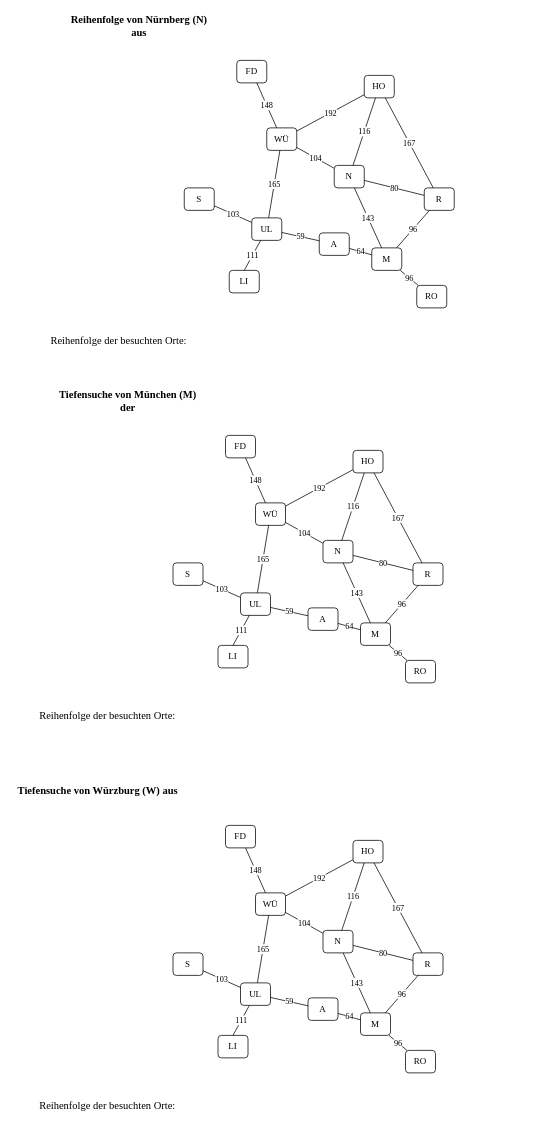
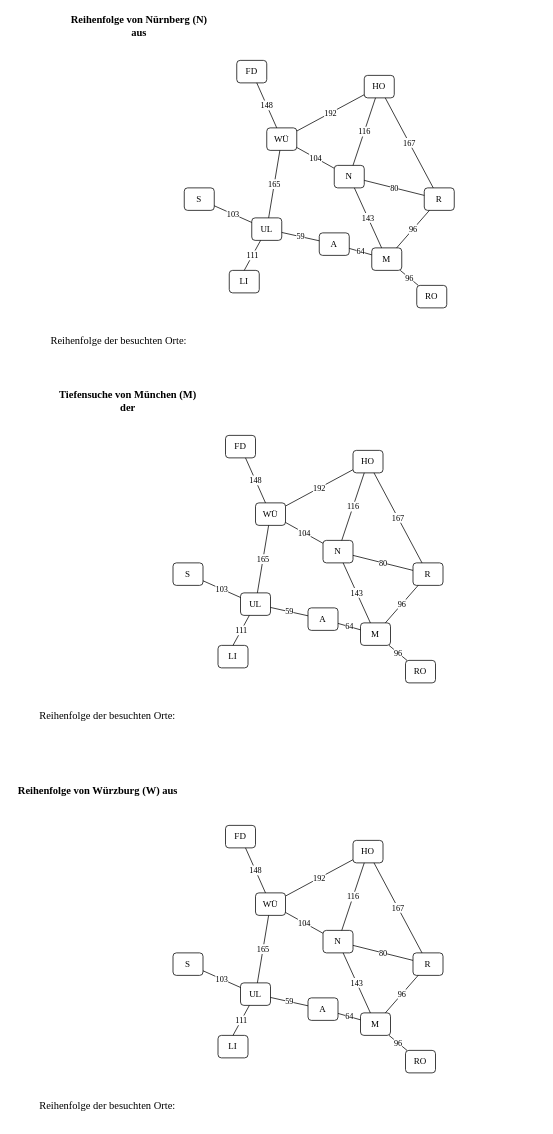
(98, 792) -> (98, 792)
